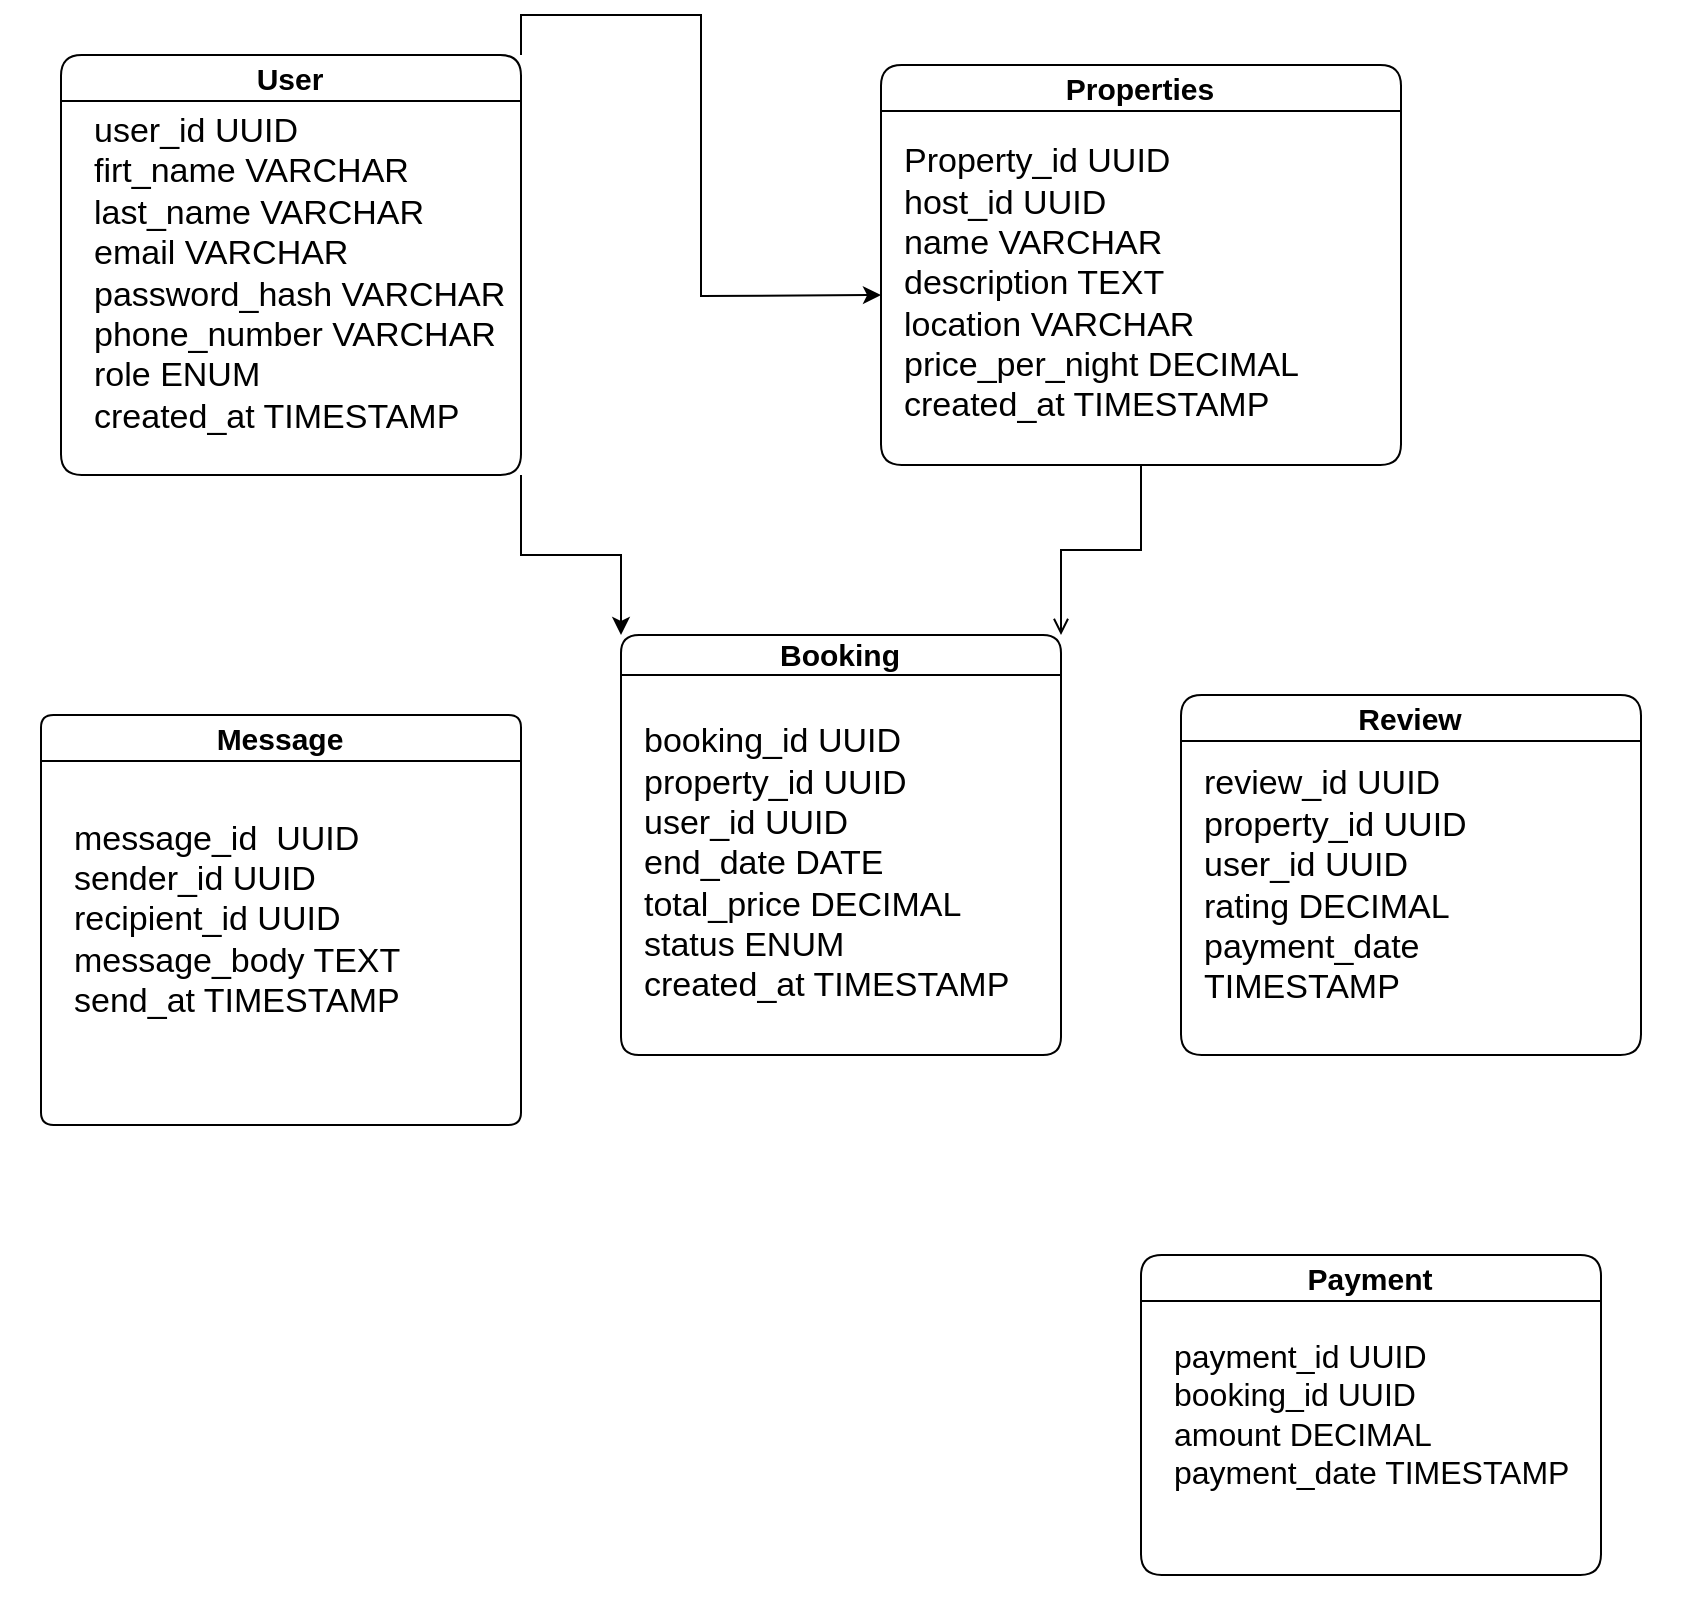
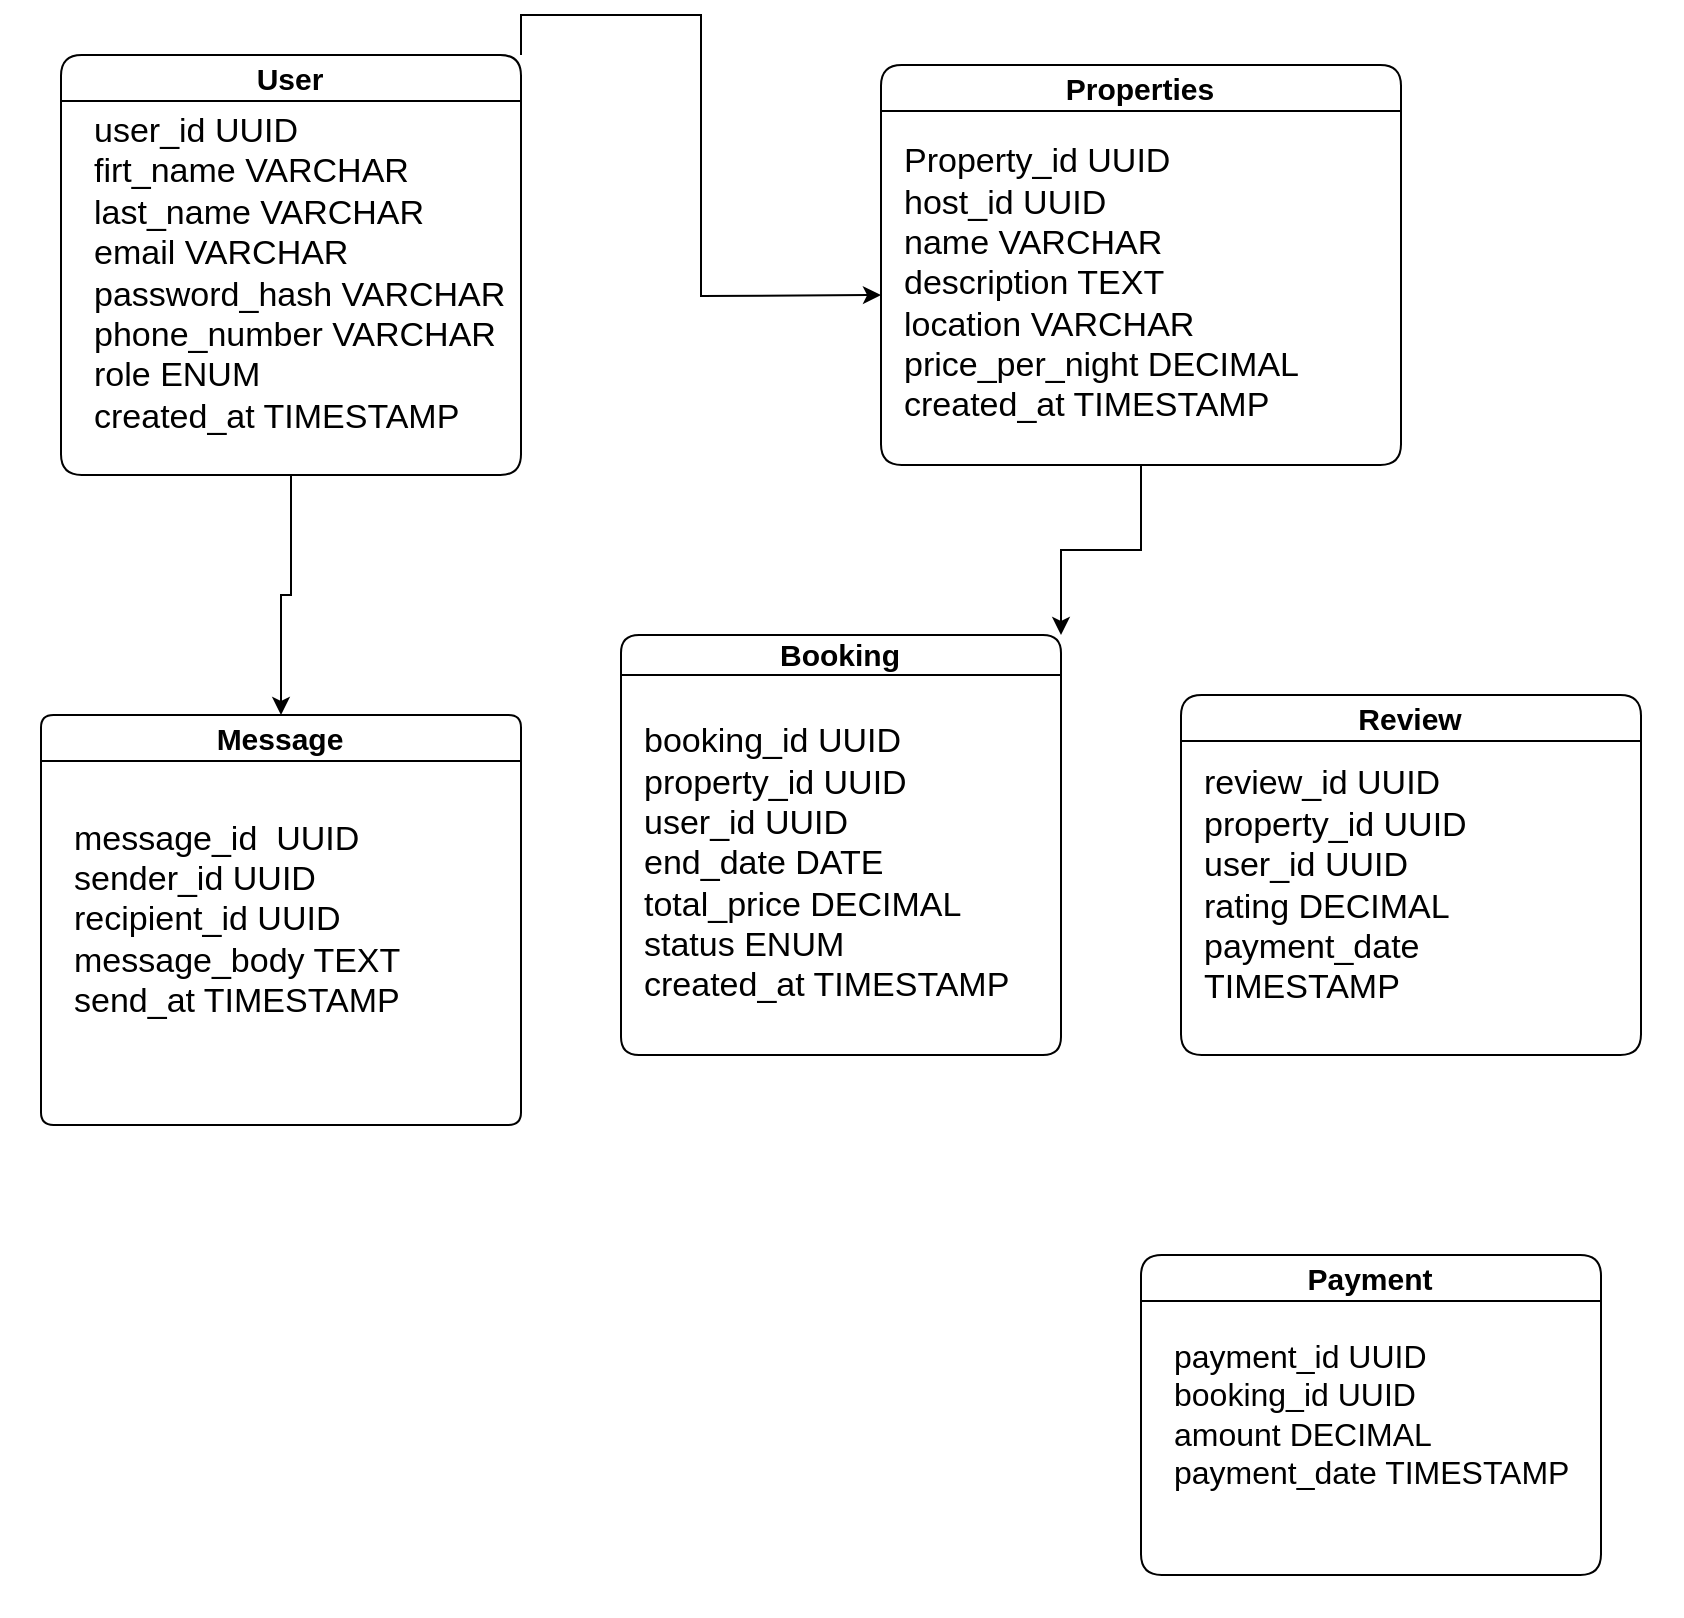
(564, 555) -> none
none -> (291, 595)
(1061, 622) -> (1061, 620)
